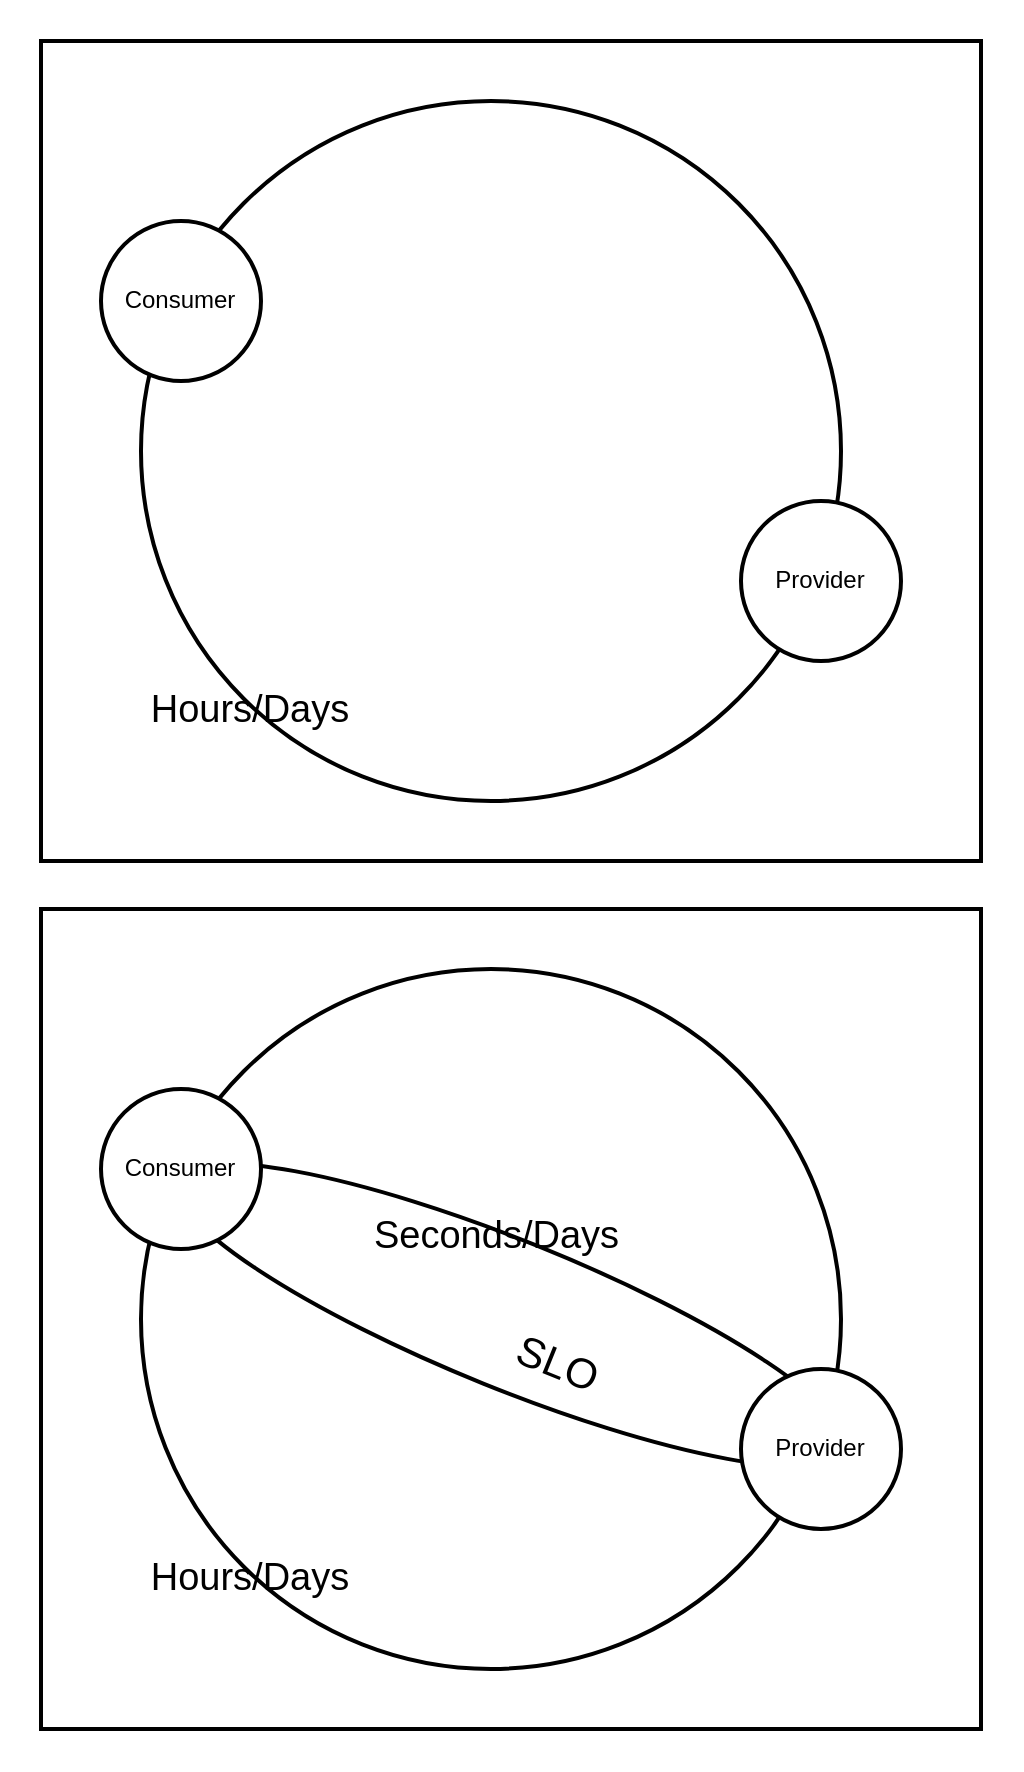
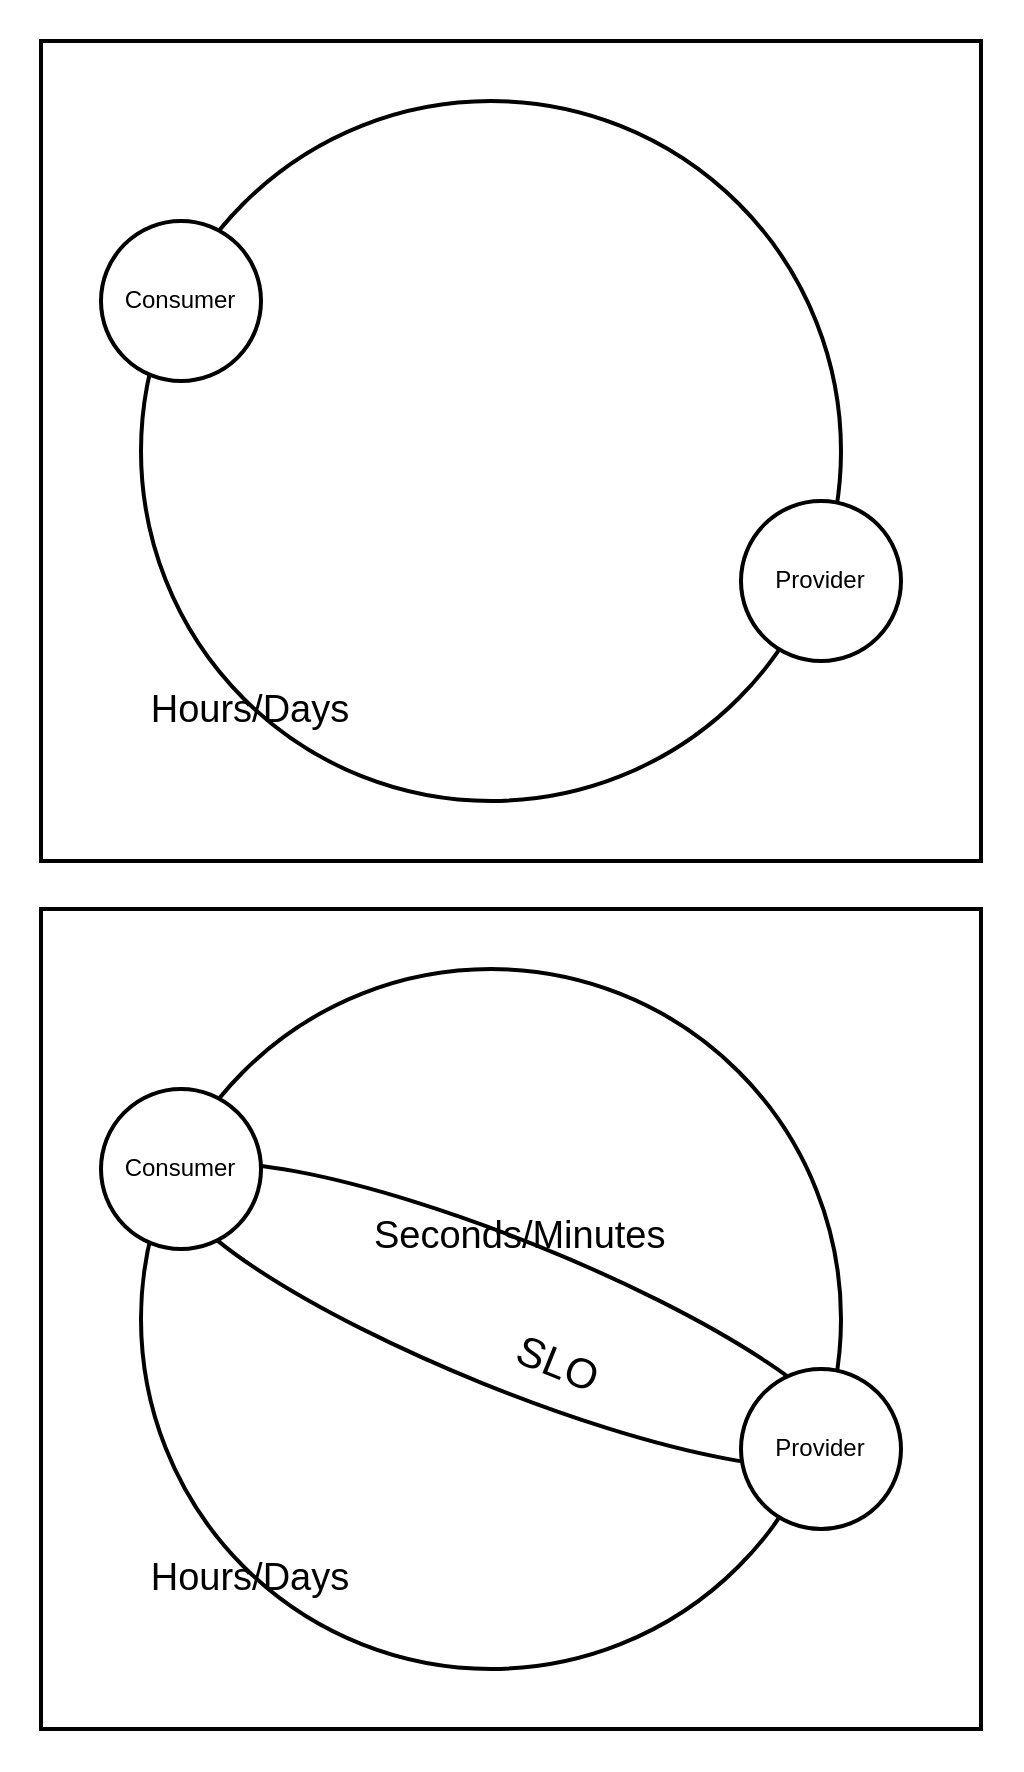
(503, 1238) -> (530, 1238)
